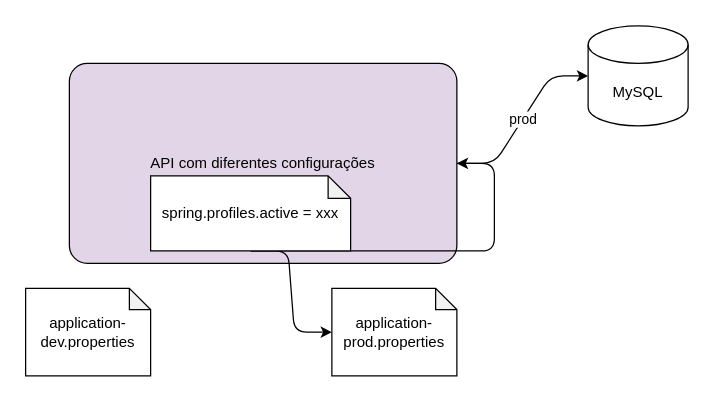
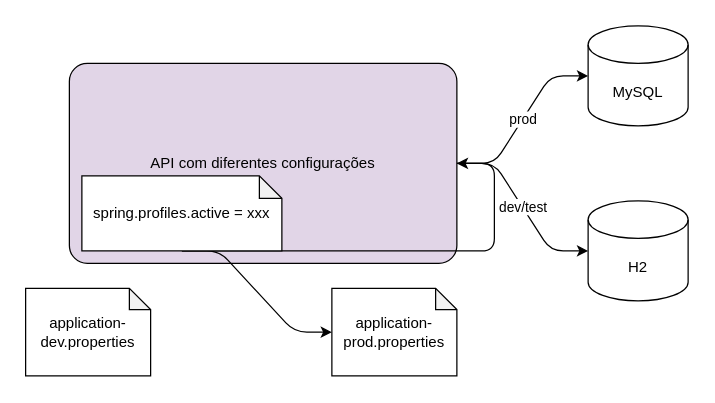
(251, 213) -> (182, 213)
none -> (530, 218)
none -> (638, 251)
